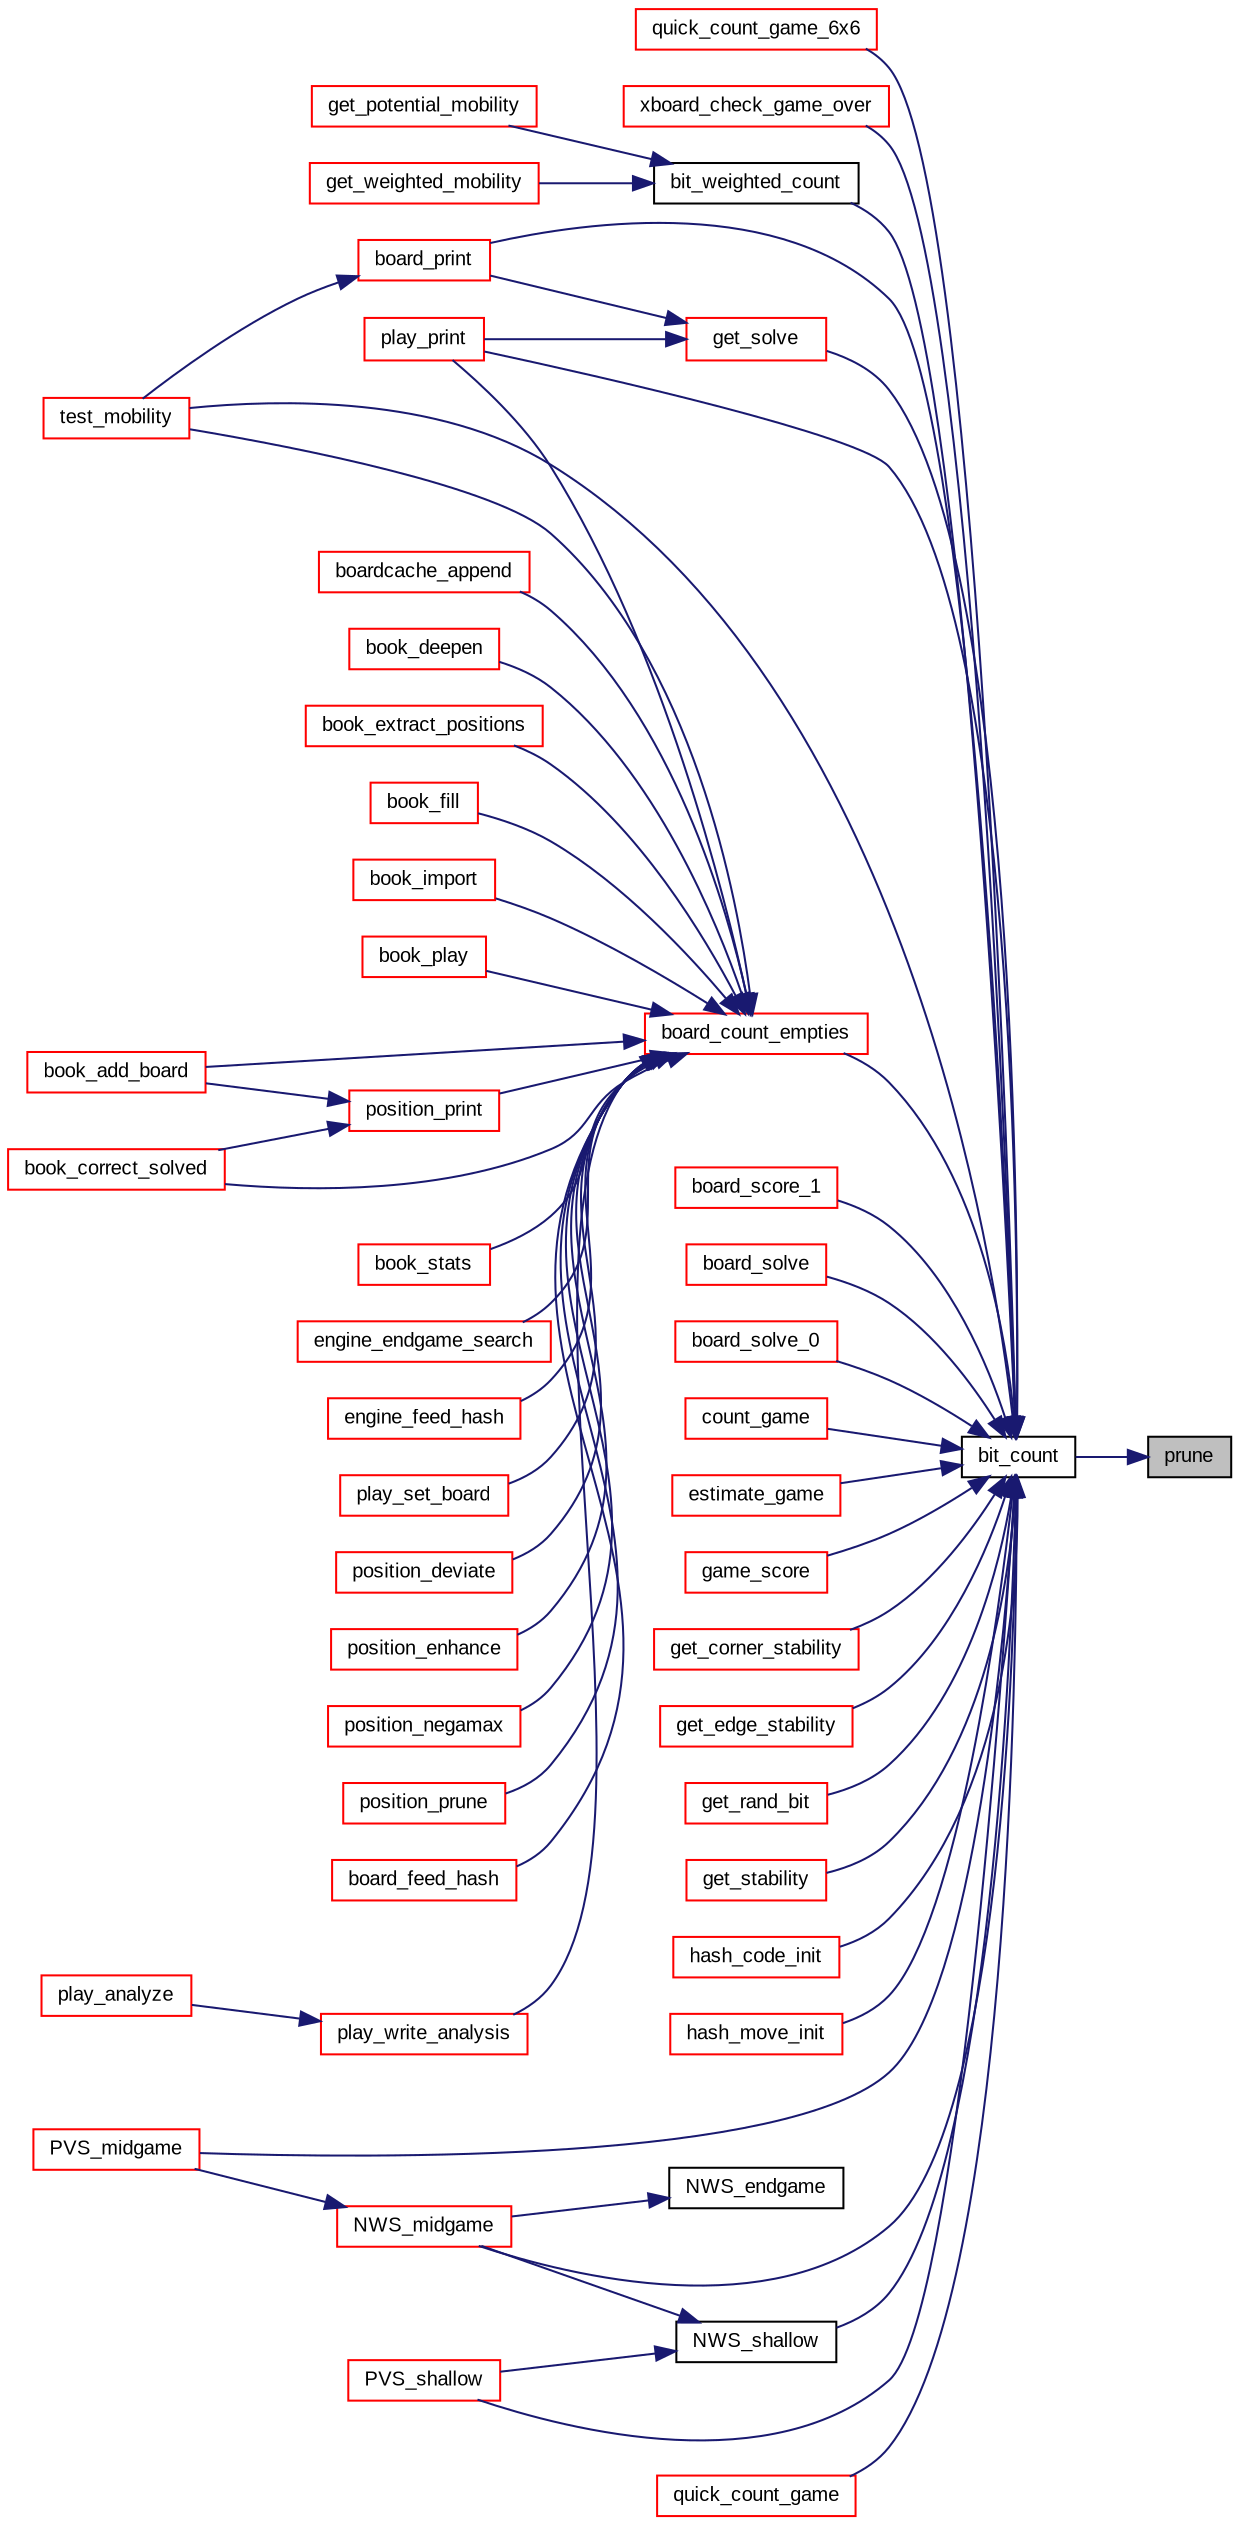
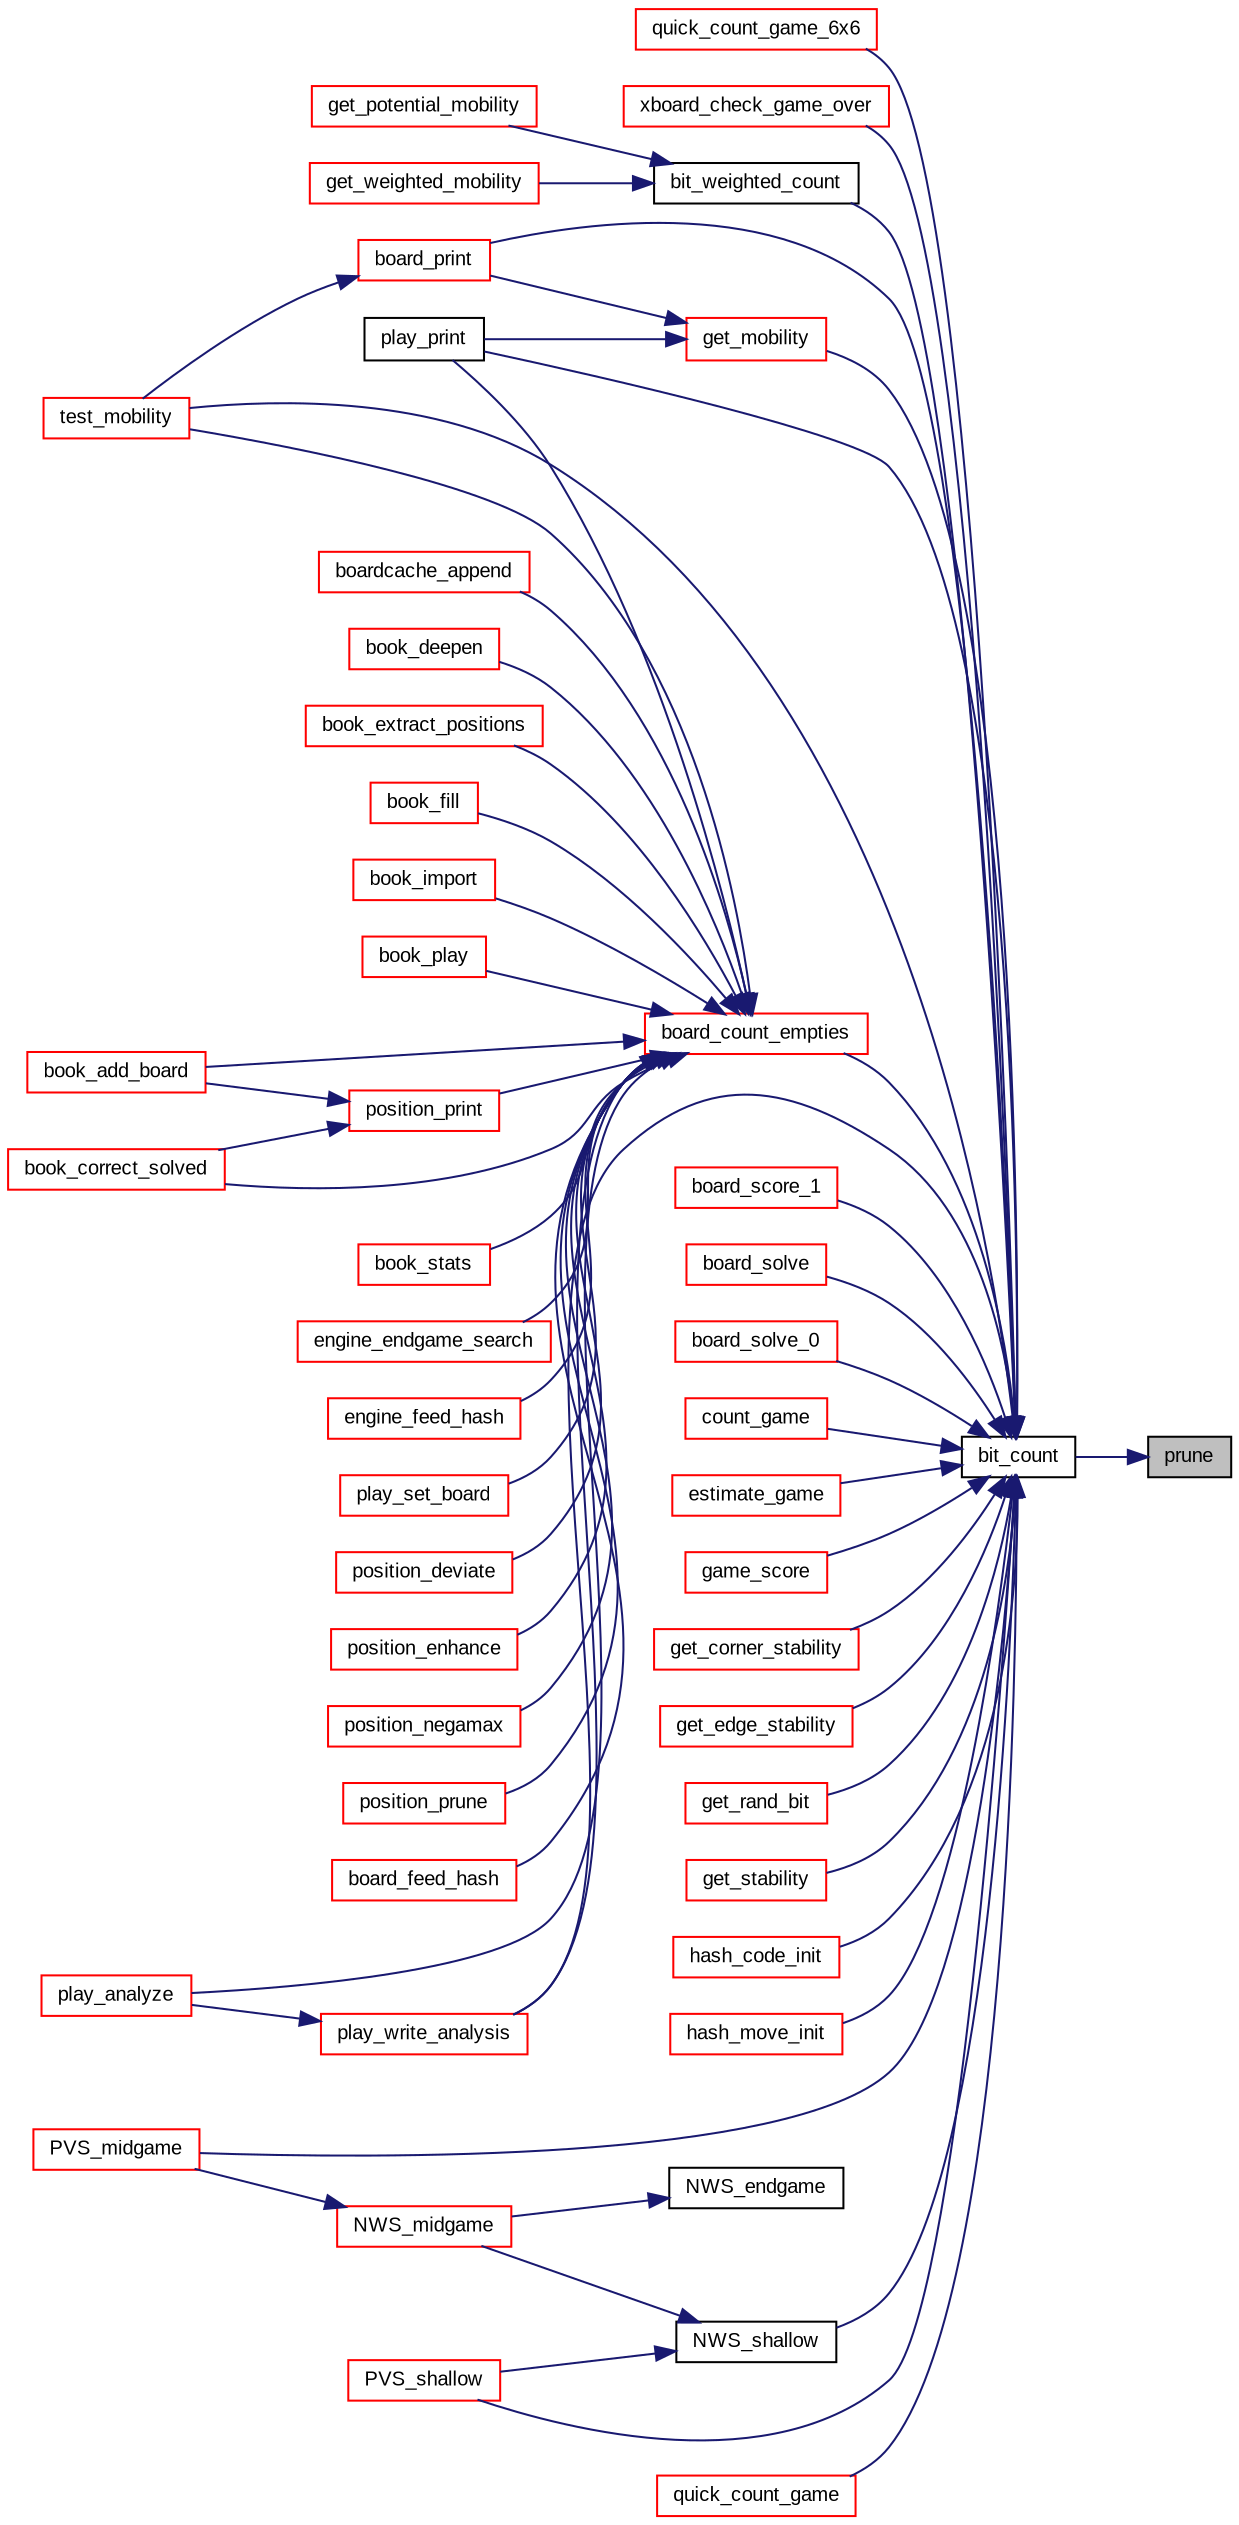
(424, 339) -> (424, 339)
(756, 339) -> (756, 339)
none -> (568, 1885)
(929, 2166) -> (622, 1152)
